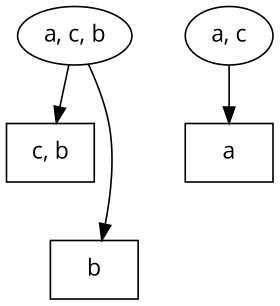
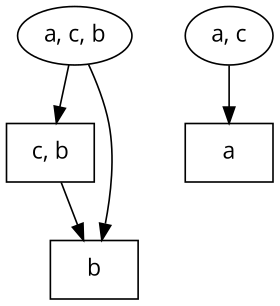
none -> (69, 204)
